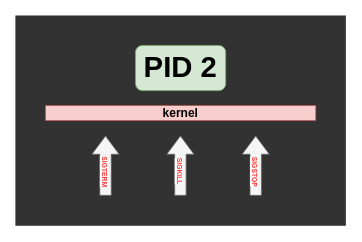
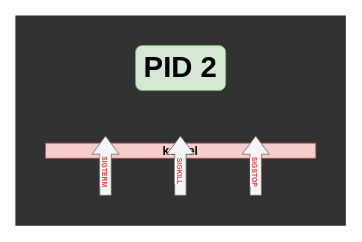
(180, 113) -> (180, 150)
